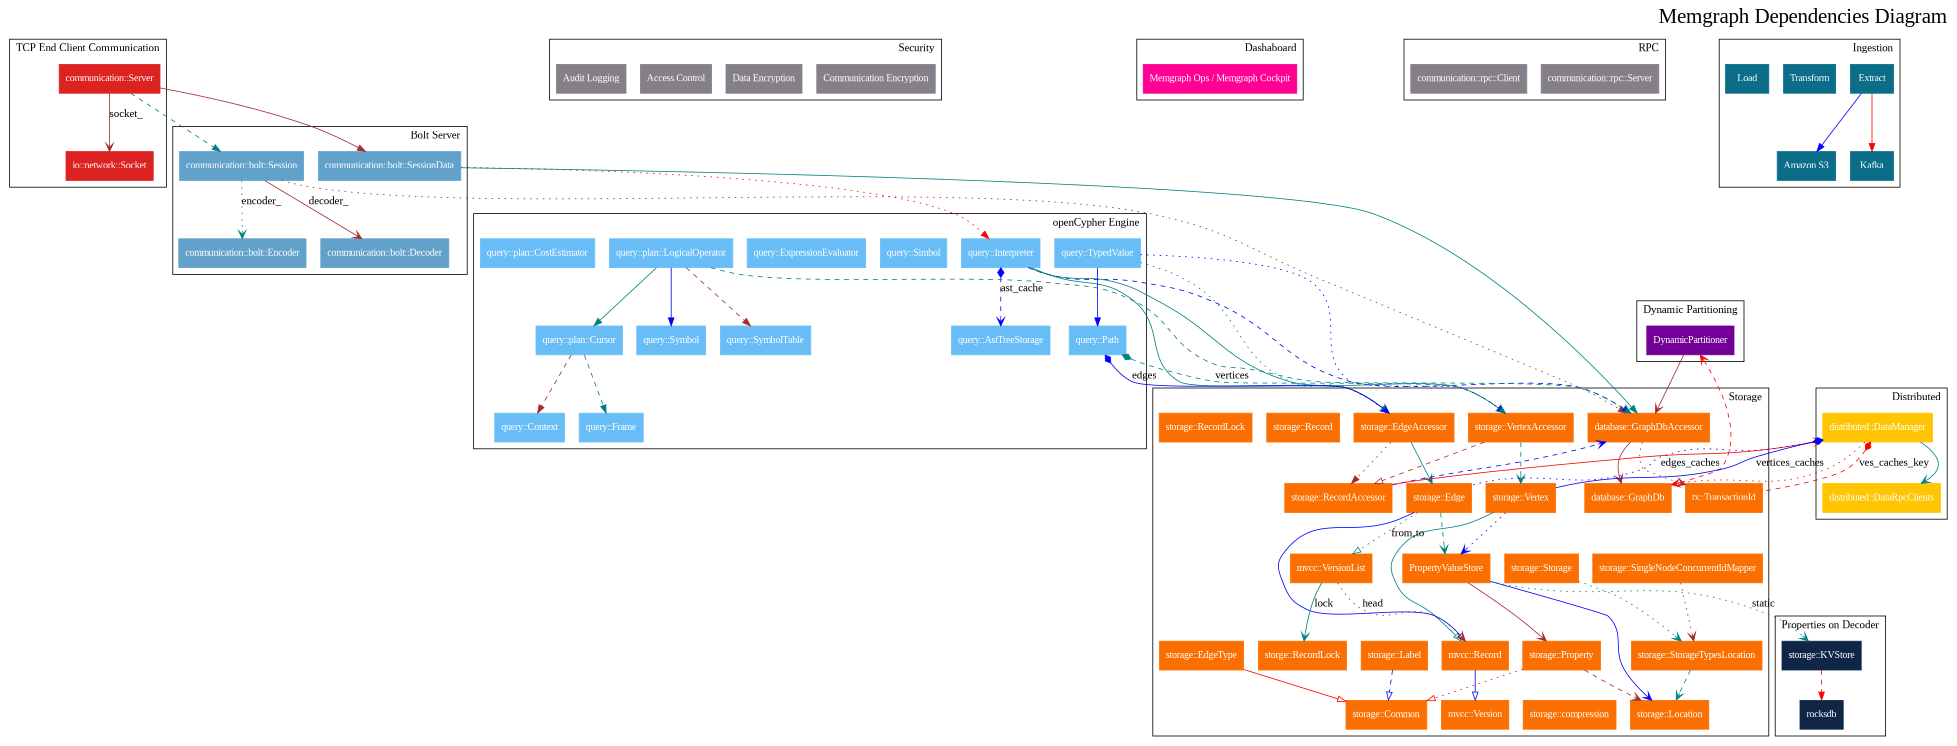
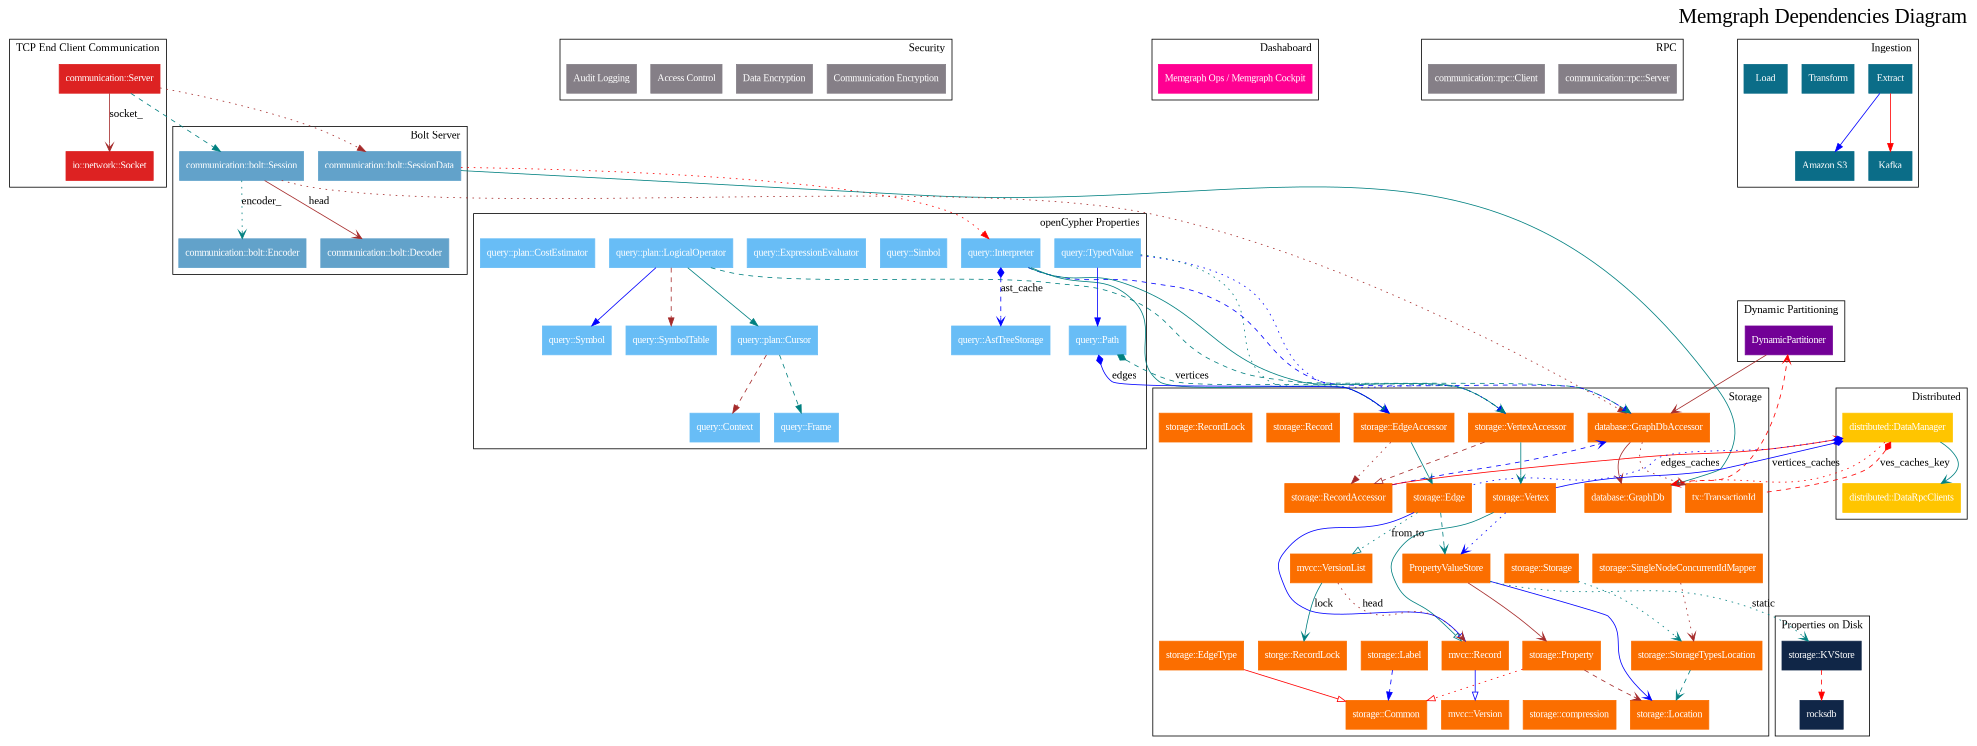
(261, 111) -> (261, 111)
(1081, 185) -> (1189, 191)
(329, 201) -> (319, 201)
(1096, 223) -> (1090, 223)
(1521, 456) -> (1521, 456)
(1830, 625) -> (1822, 625)
(1391, 681) -> (1391, 681)
